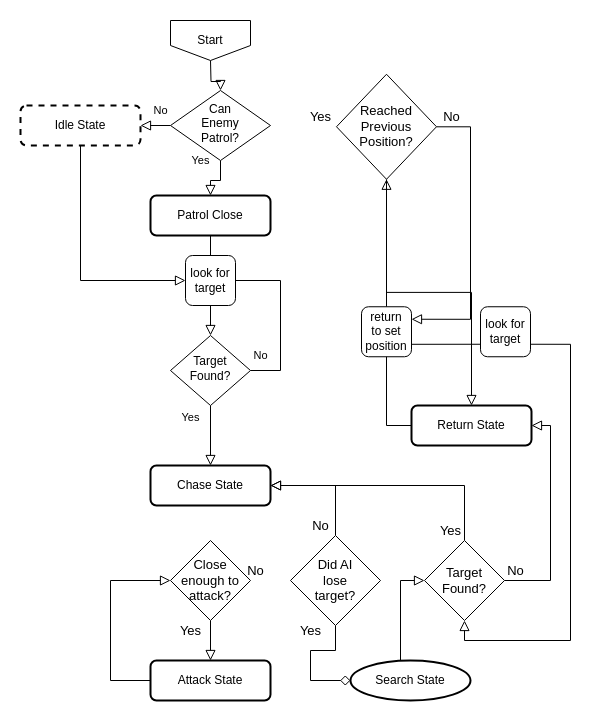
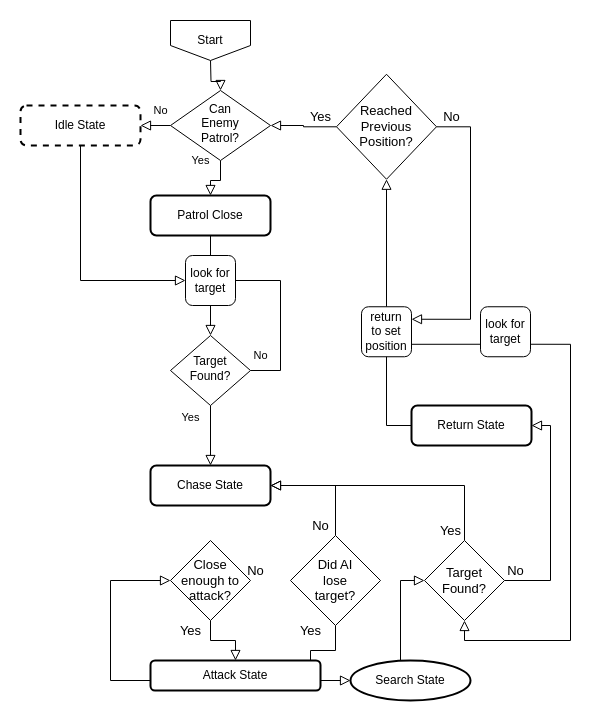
(472, 301) -> (309, 127)
(211, 681) -> (236, 676)
(339, 681) -> (339, 681)
